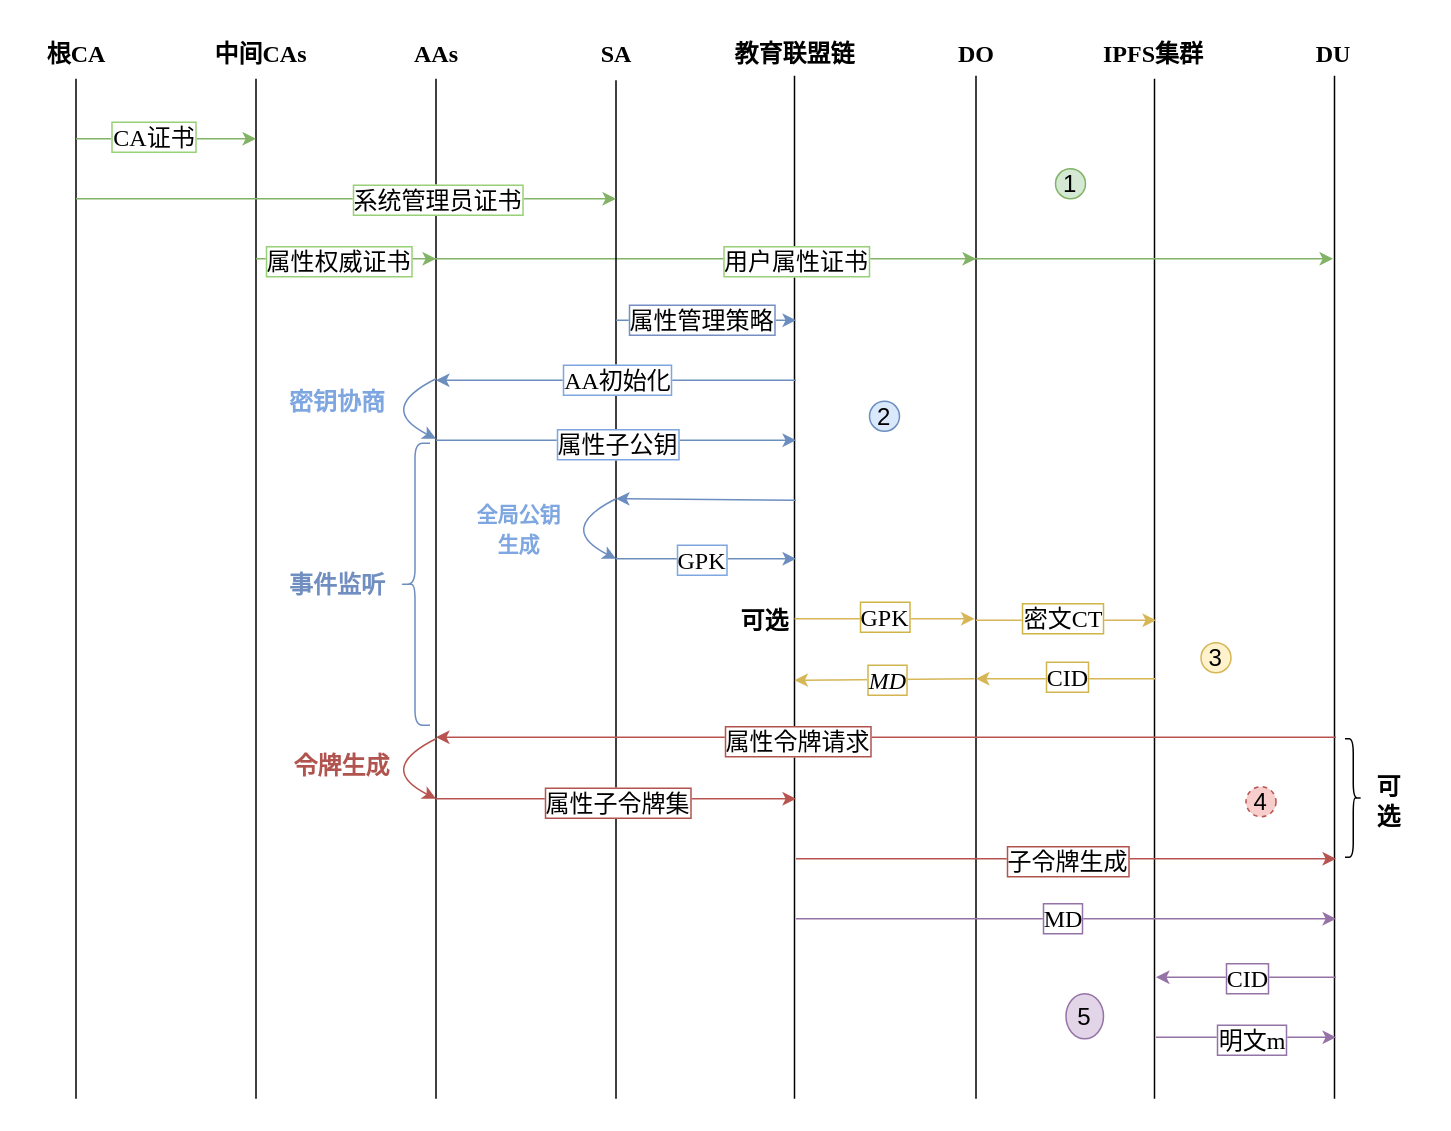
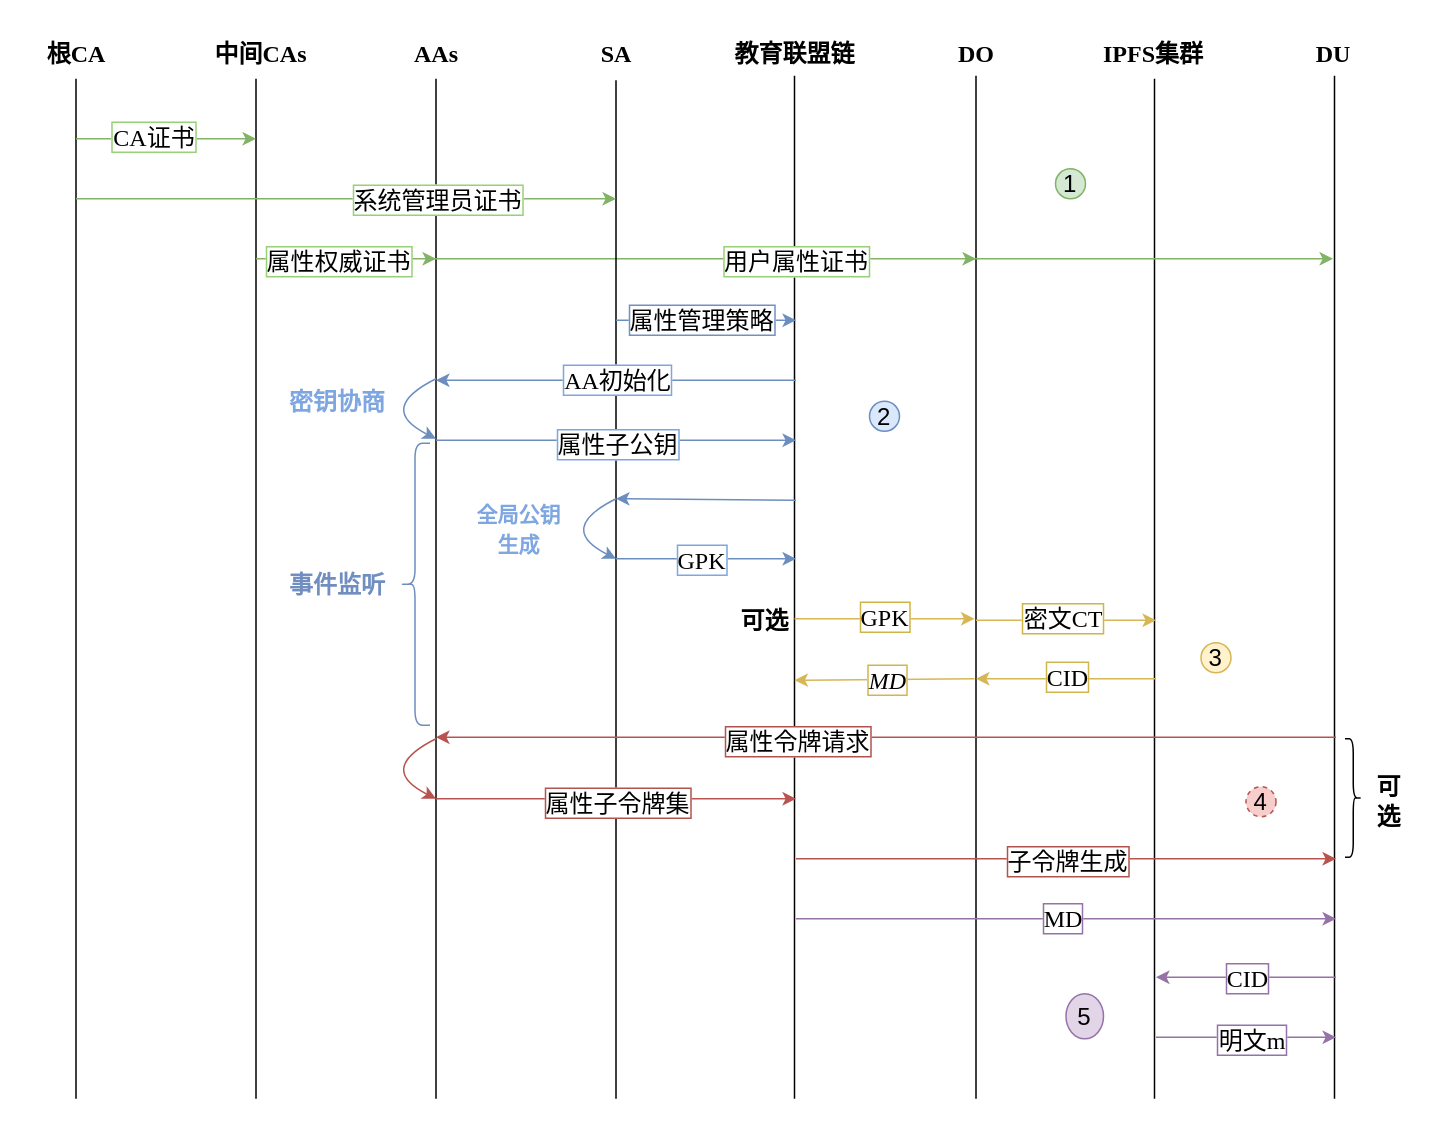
(341, 766) -> none
